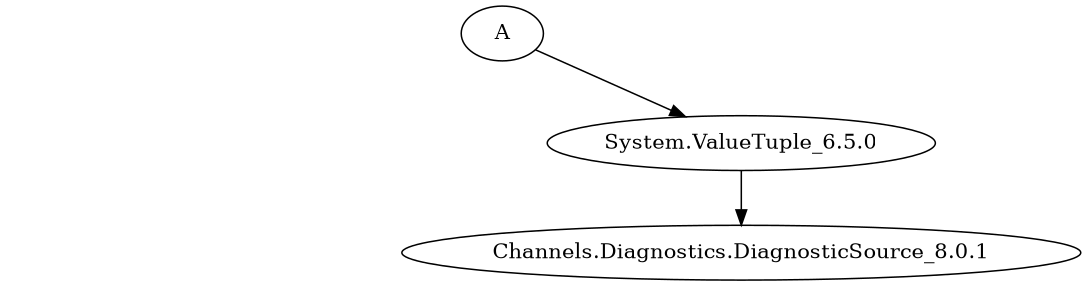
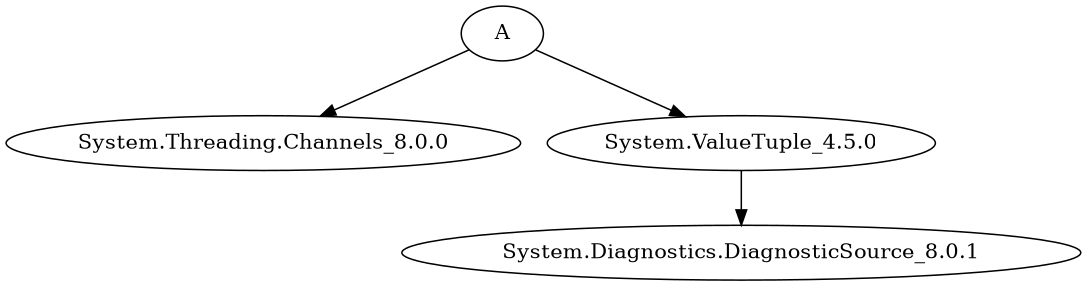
none -> (263, 143)
(741, 143) -> (741, 143)
(741, 253) -> (741, 253)
